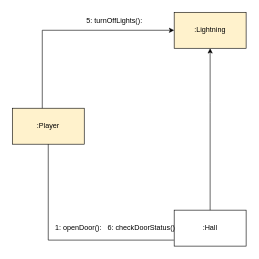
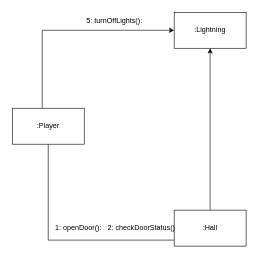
(210, 30) -> (210, 30)
(48, 126) -> (48, 126)
(142, 228) -> (142, 228)
